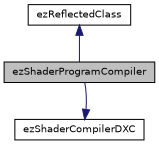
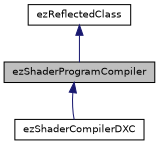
(86, 96) -> (73, 106)
